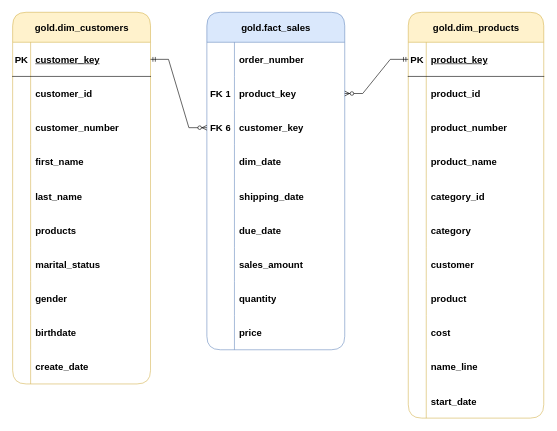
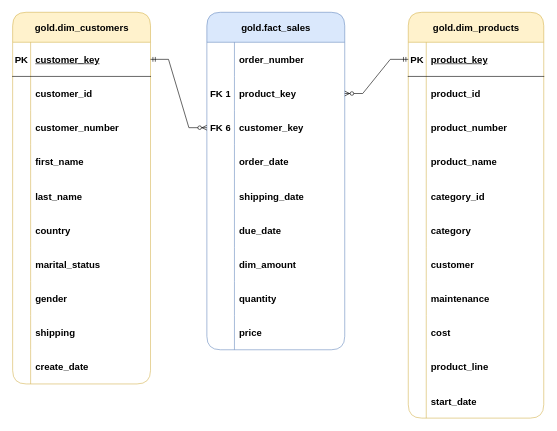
(259, 162) -> (266, 162)
(57, 231) -> (54, 231)
(270, 265) -> (265, 265)
(450, 299) -> (459, 299)
(58, 333) -> (54, 333)
(453, 368) -> (461, 368)
